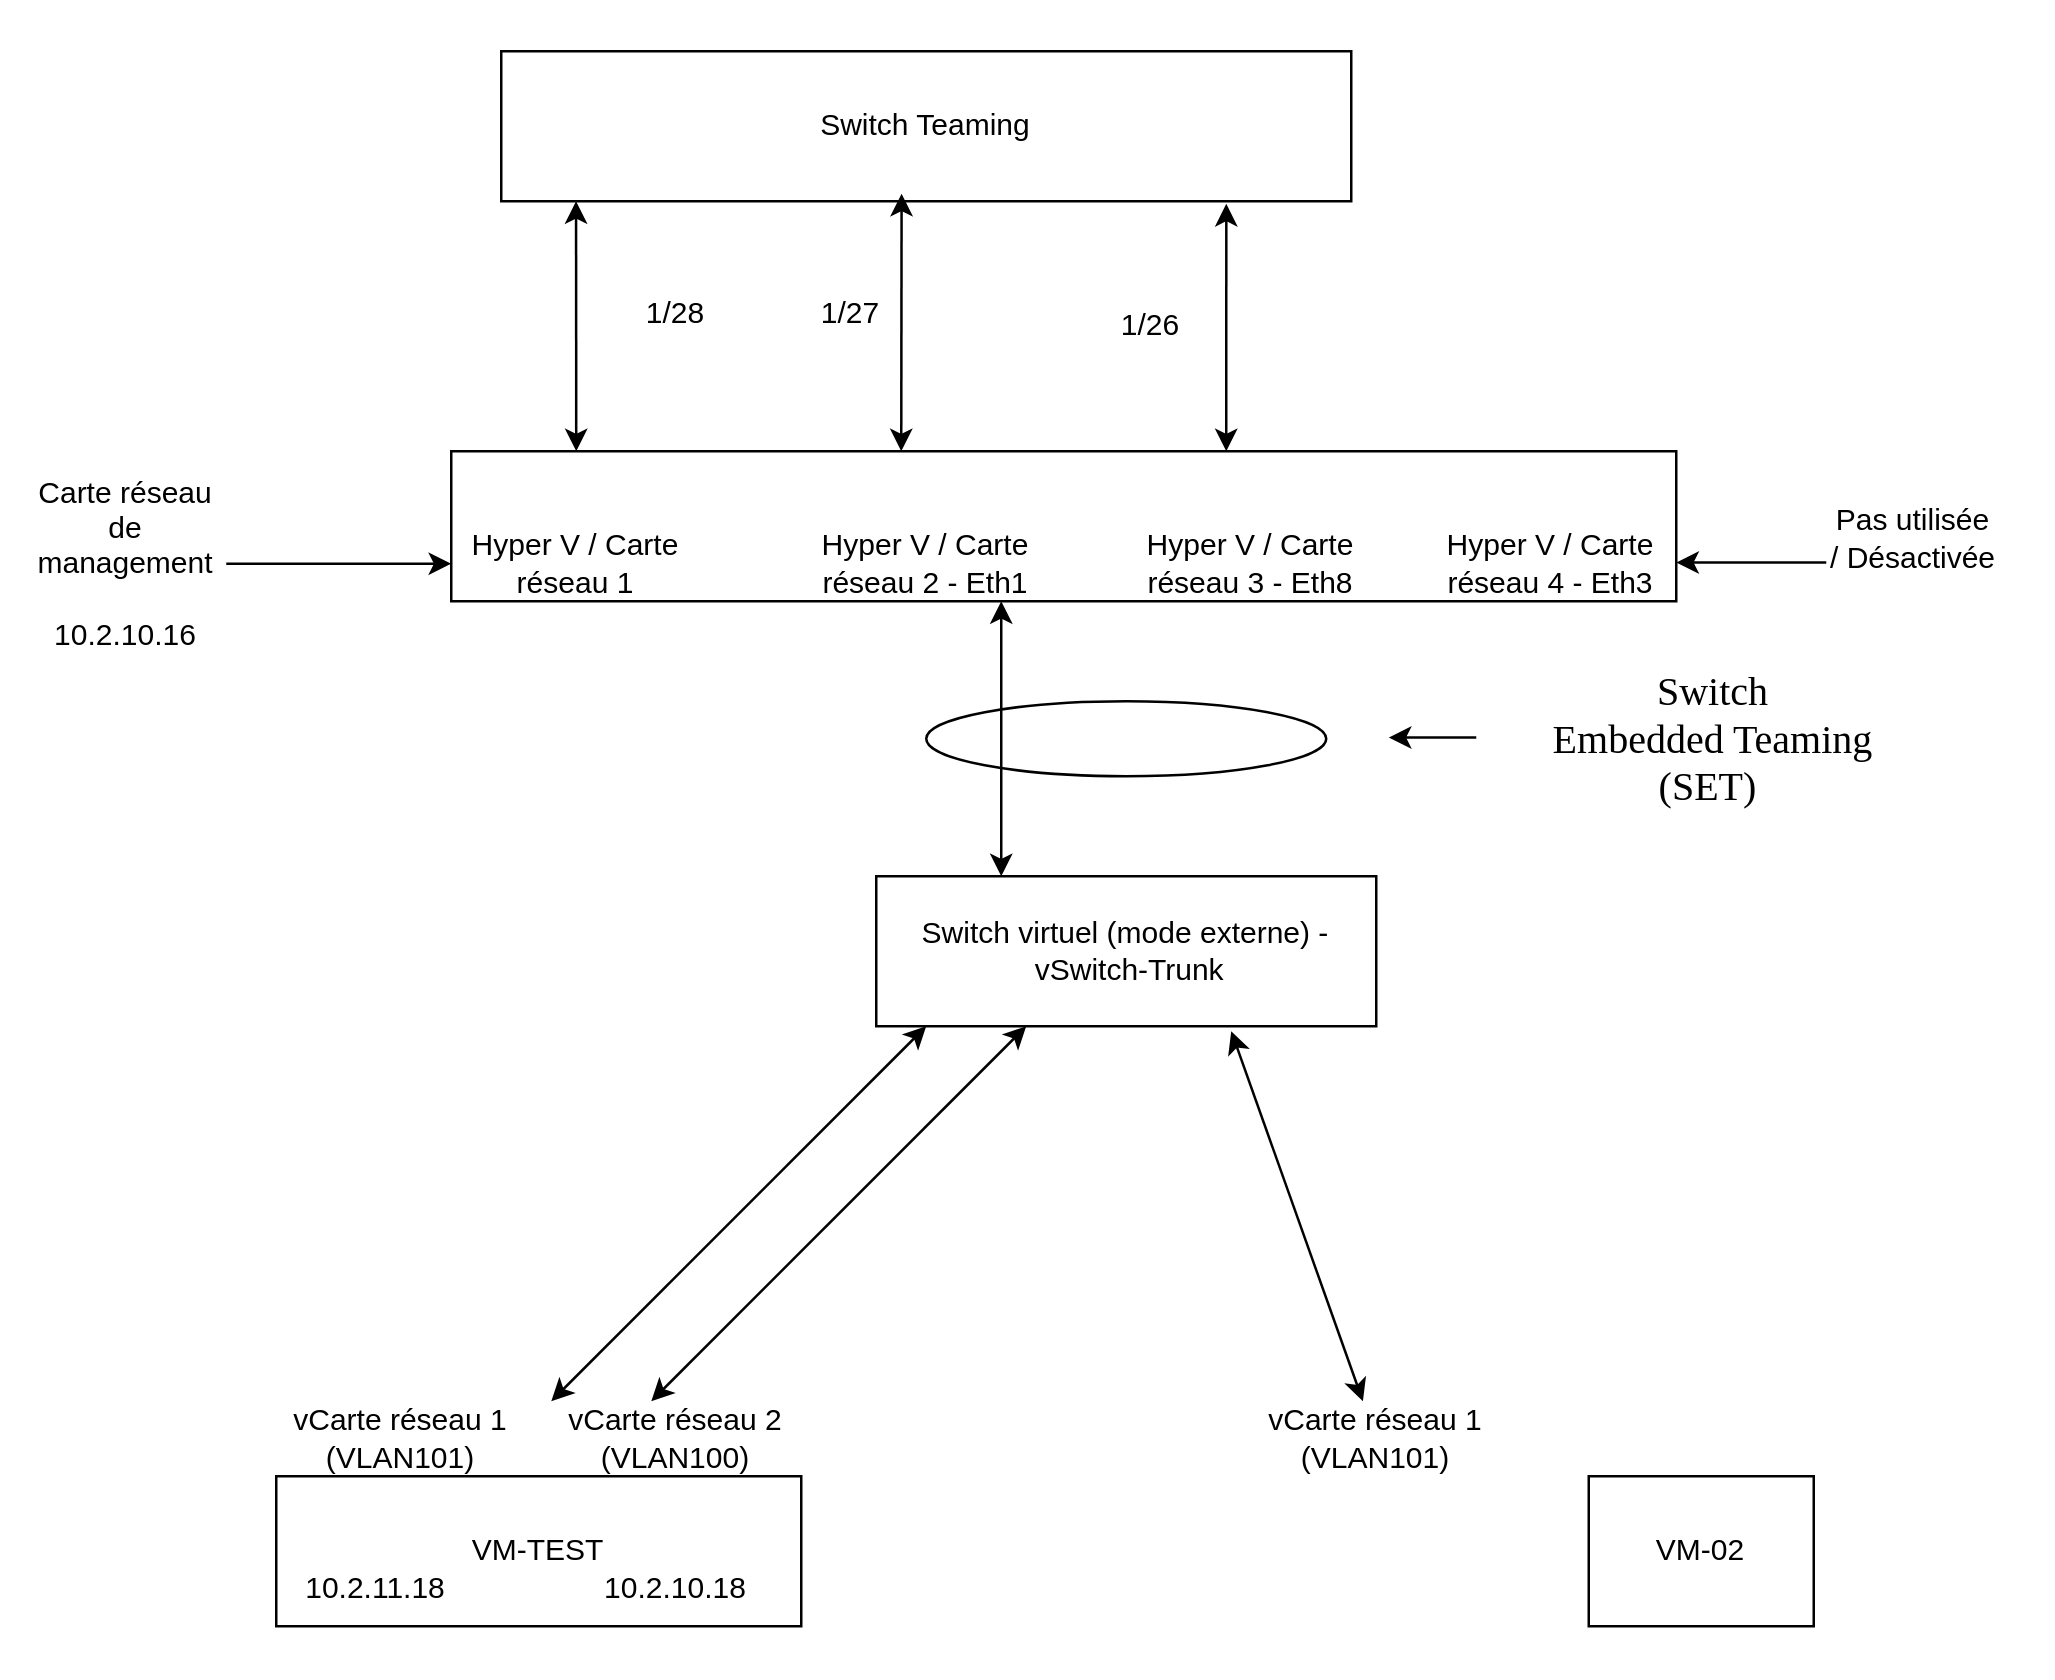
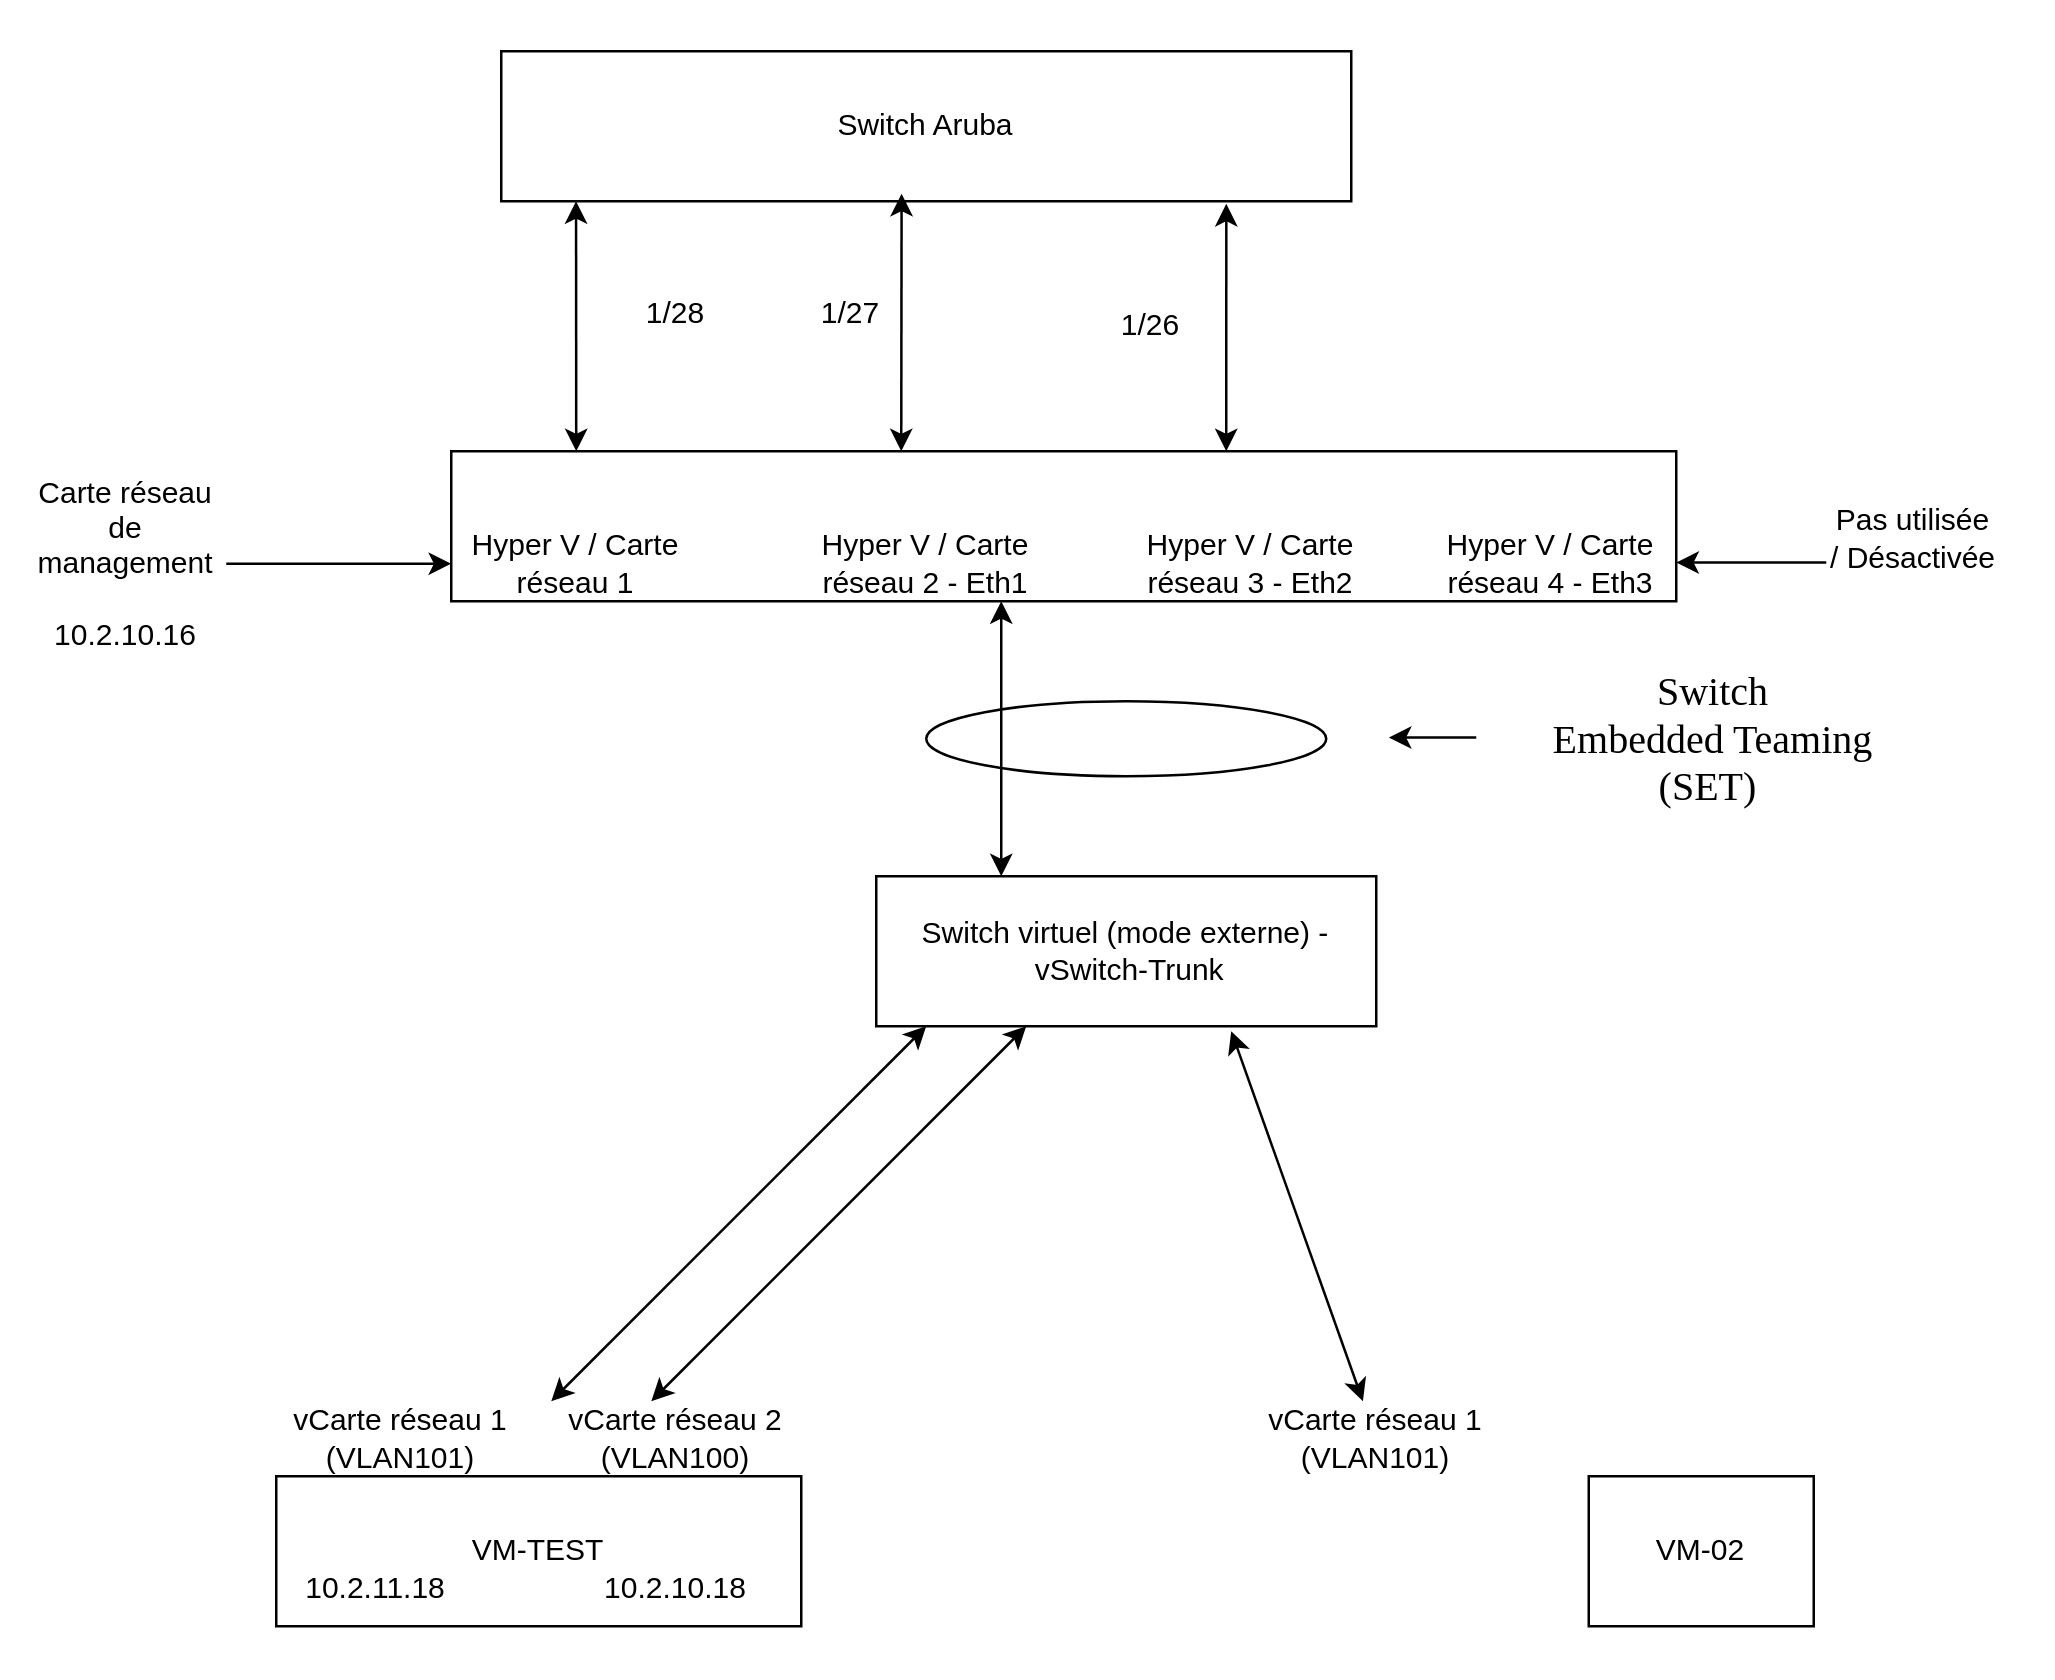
(926, 126) -> (926, 126)
(1251, 564) -> (1251, 564)
